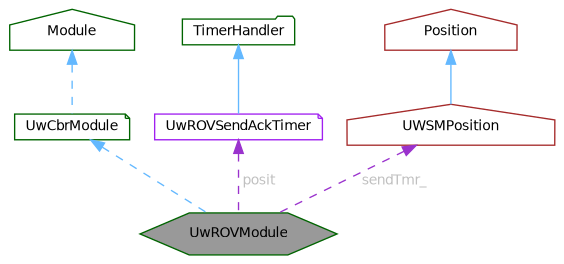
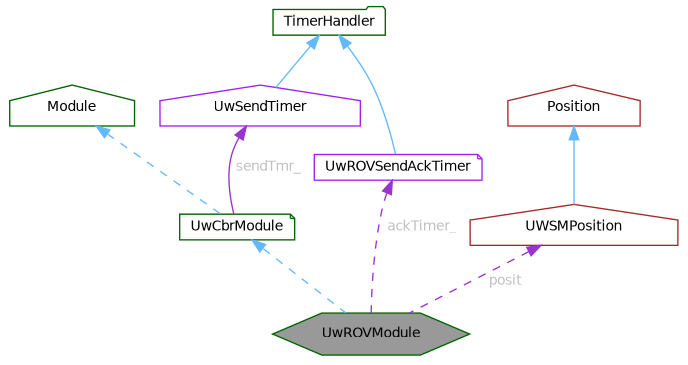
none -> (260, 108)
(257, 181) -> (420, 227)
(393, 181) -> (504, 281)
